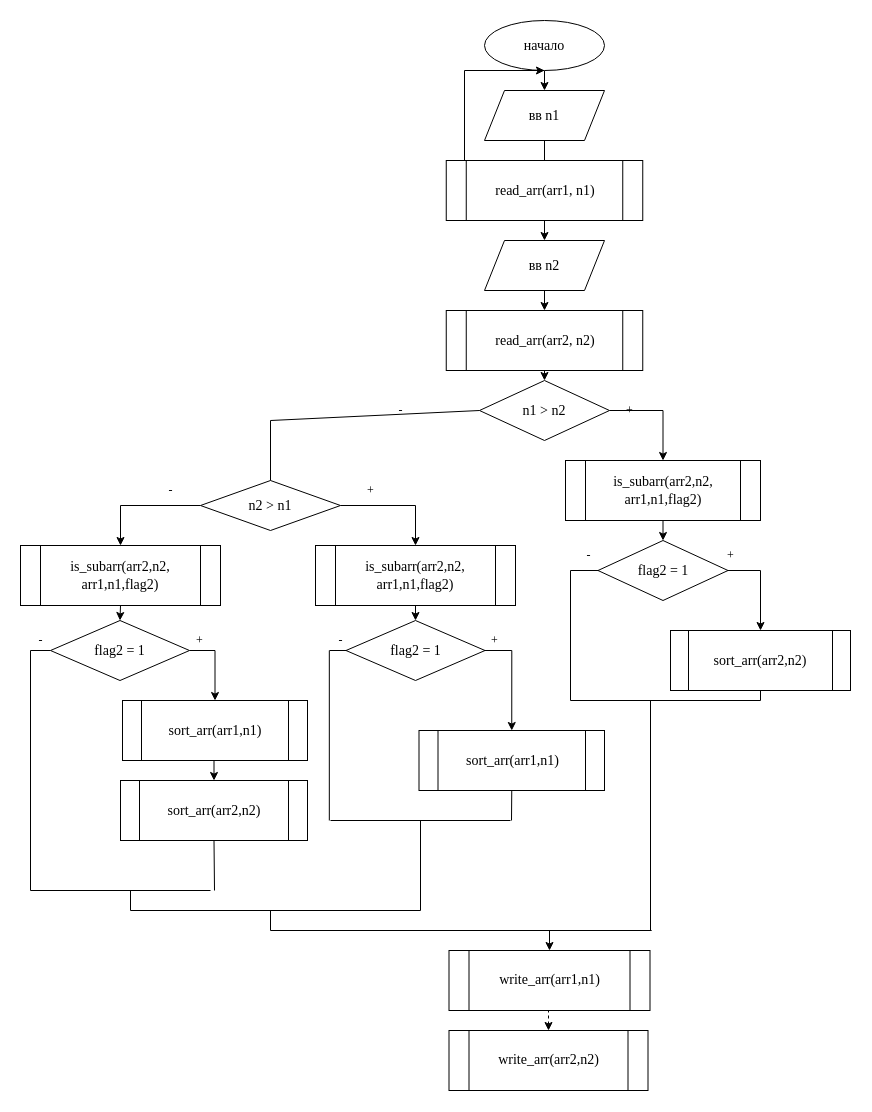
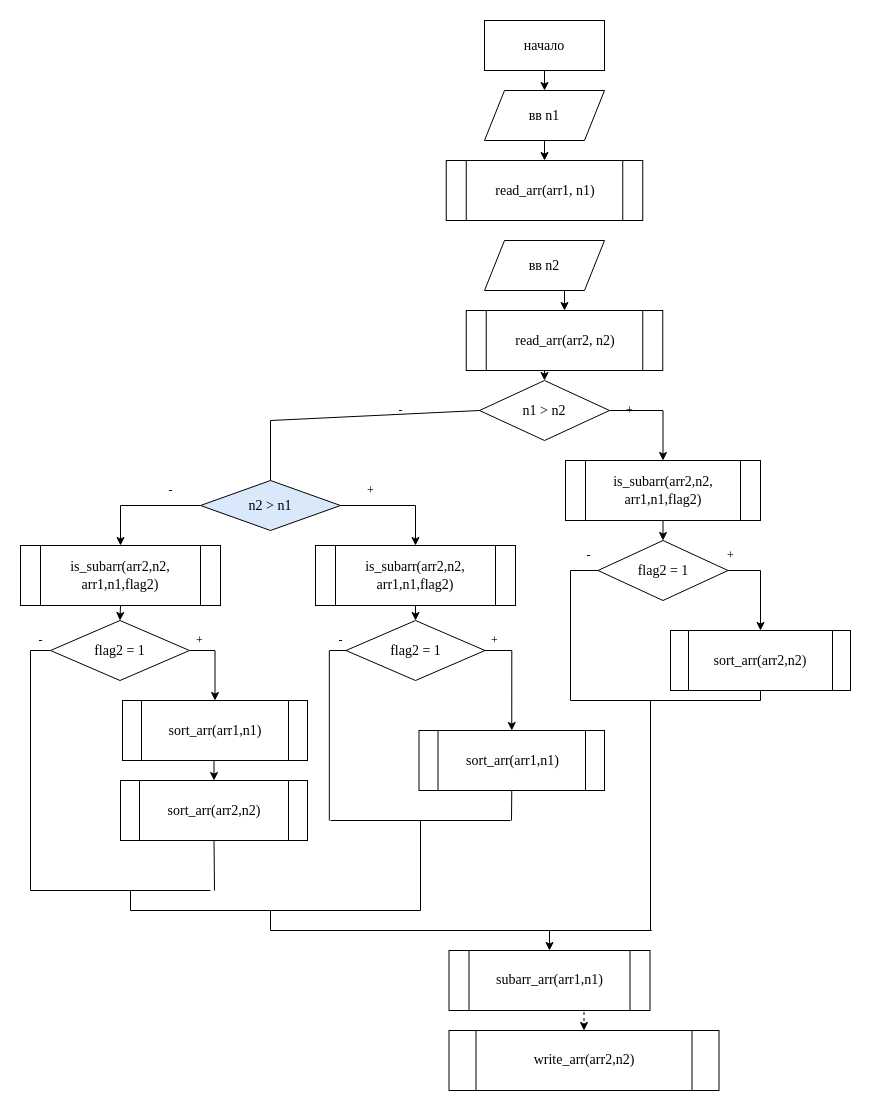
(545, 46) -> (545, 46)
(465, 106) -> (545, 152)
(545, 227) -> none
(545, 341) -> (565, 341)
(271, 506) -> (271, 506)
(550, 981) -> (550, 981)
(549, 1061) -> (584, 1061)
